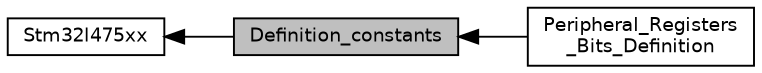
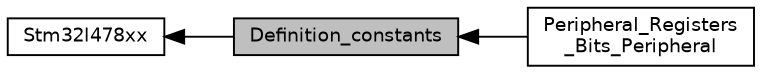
(86, 37) -> (86, 37)
(641, 37) -> (641, 37)
